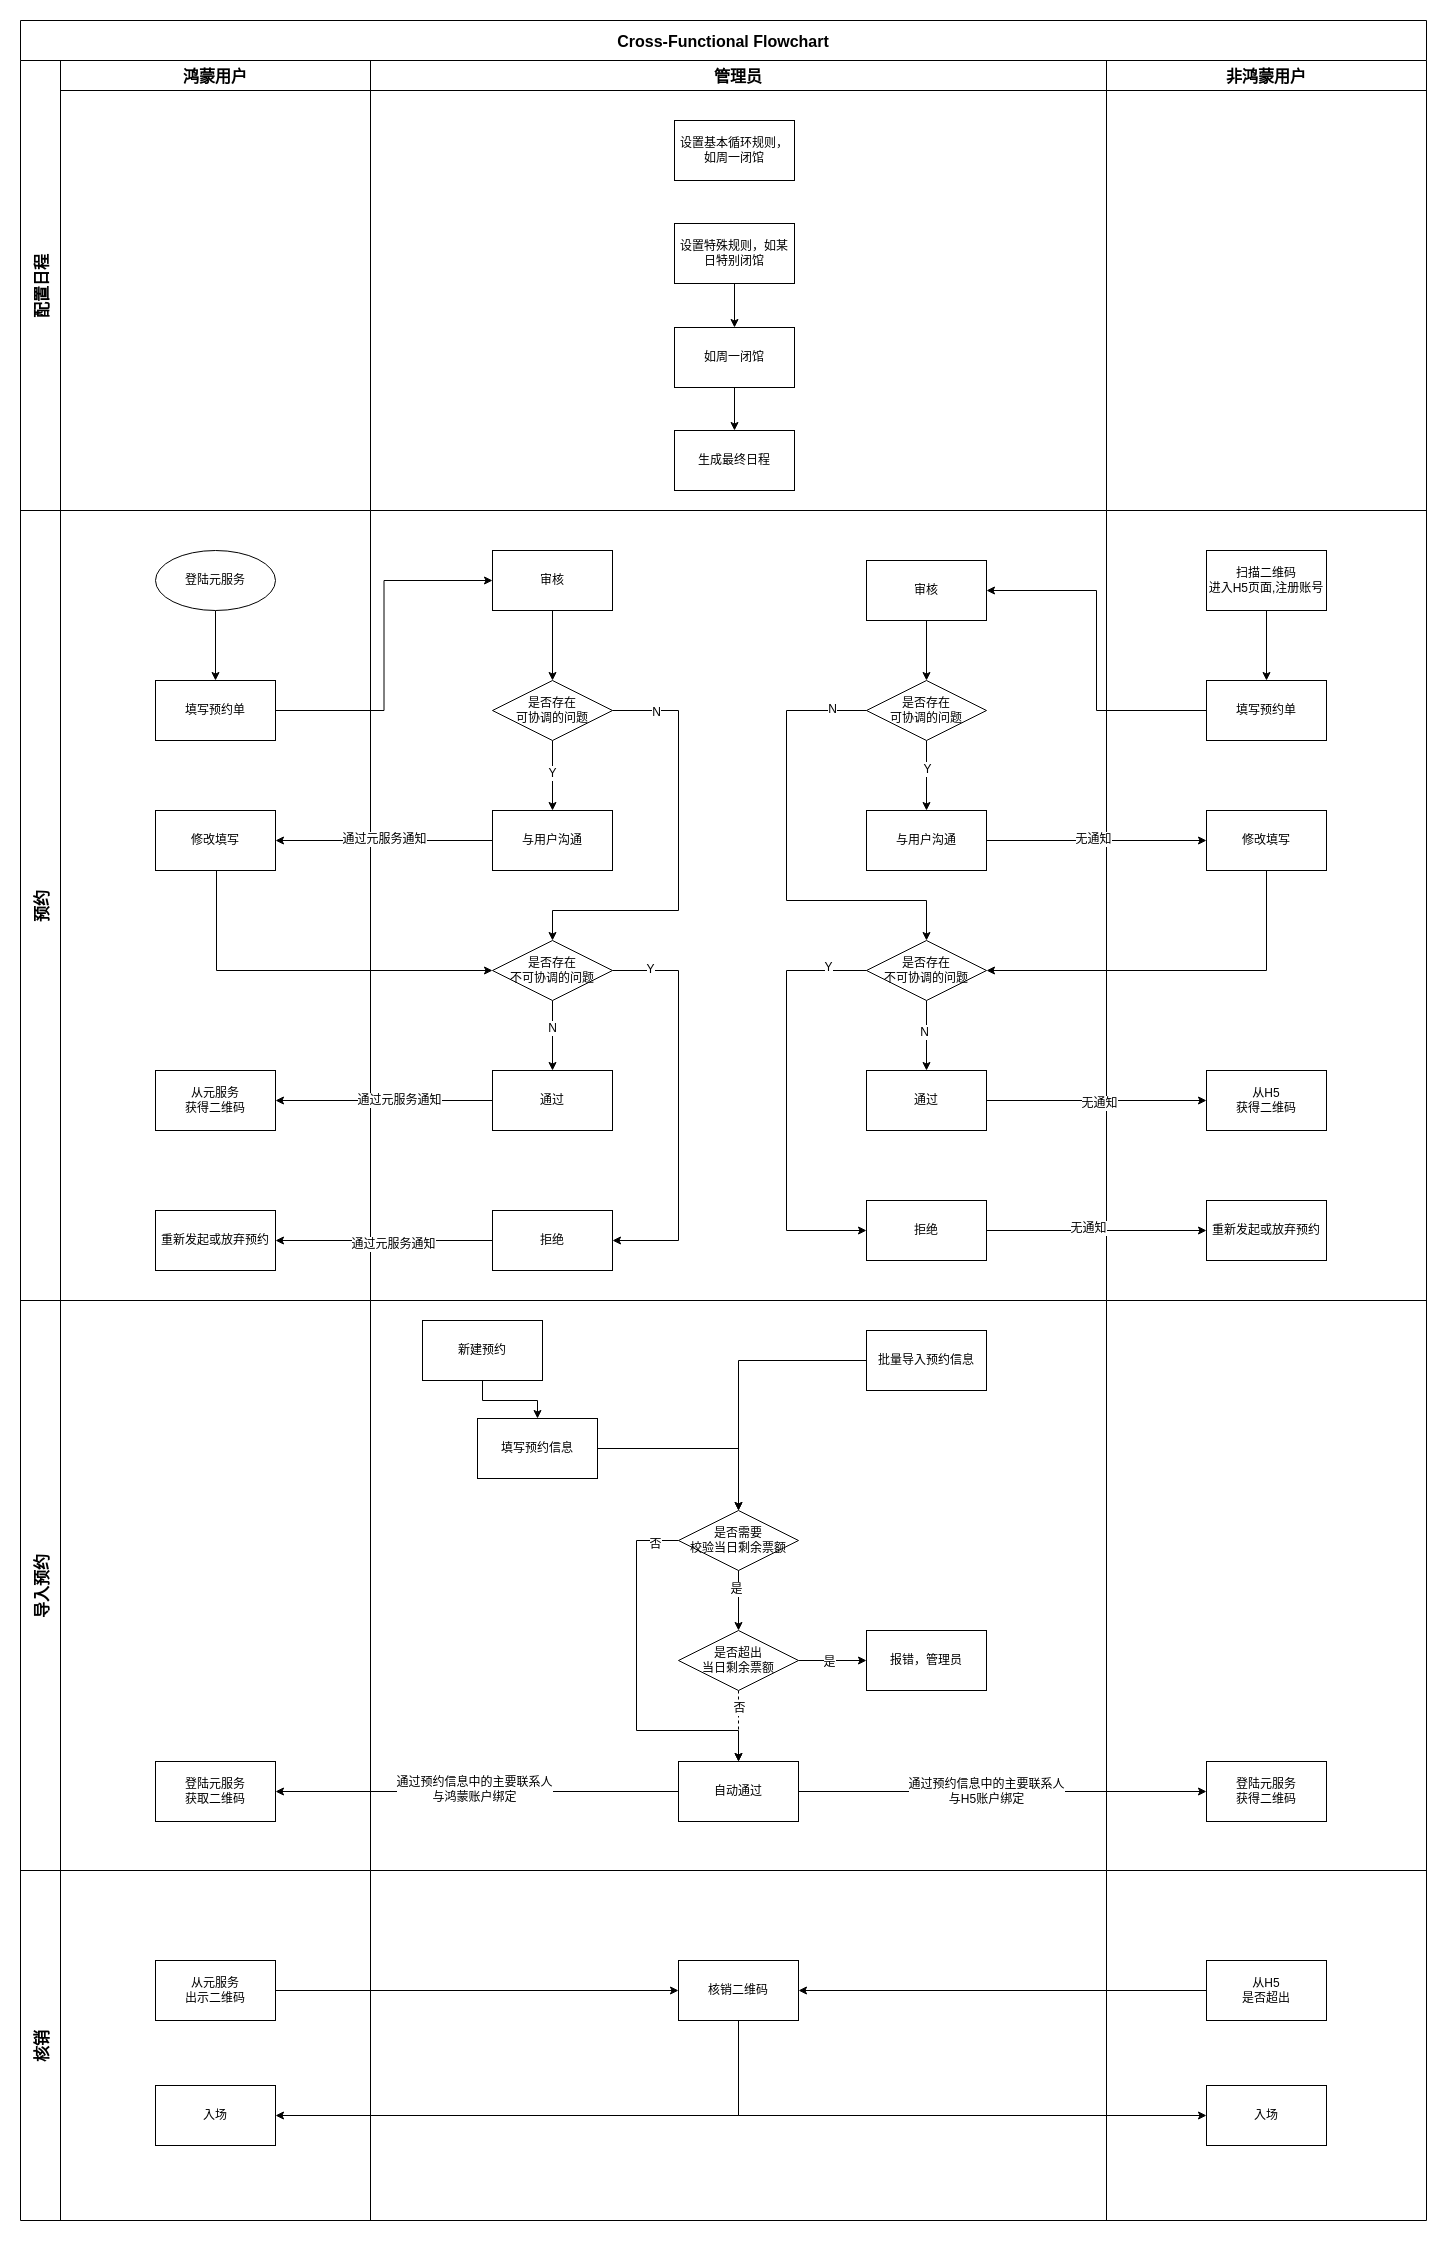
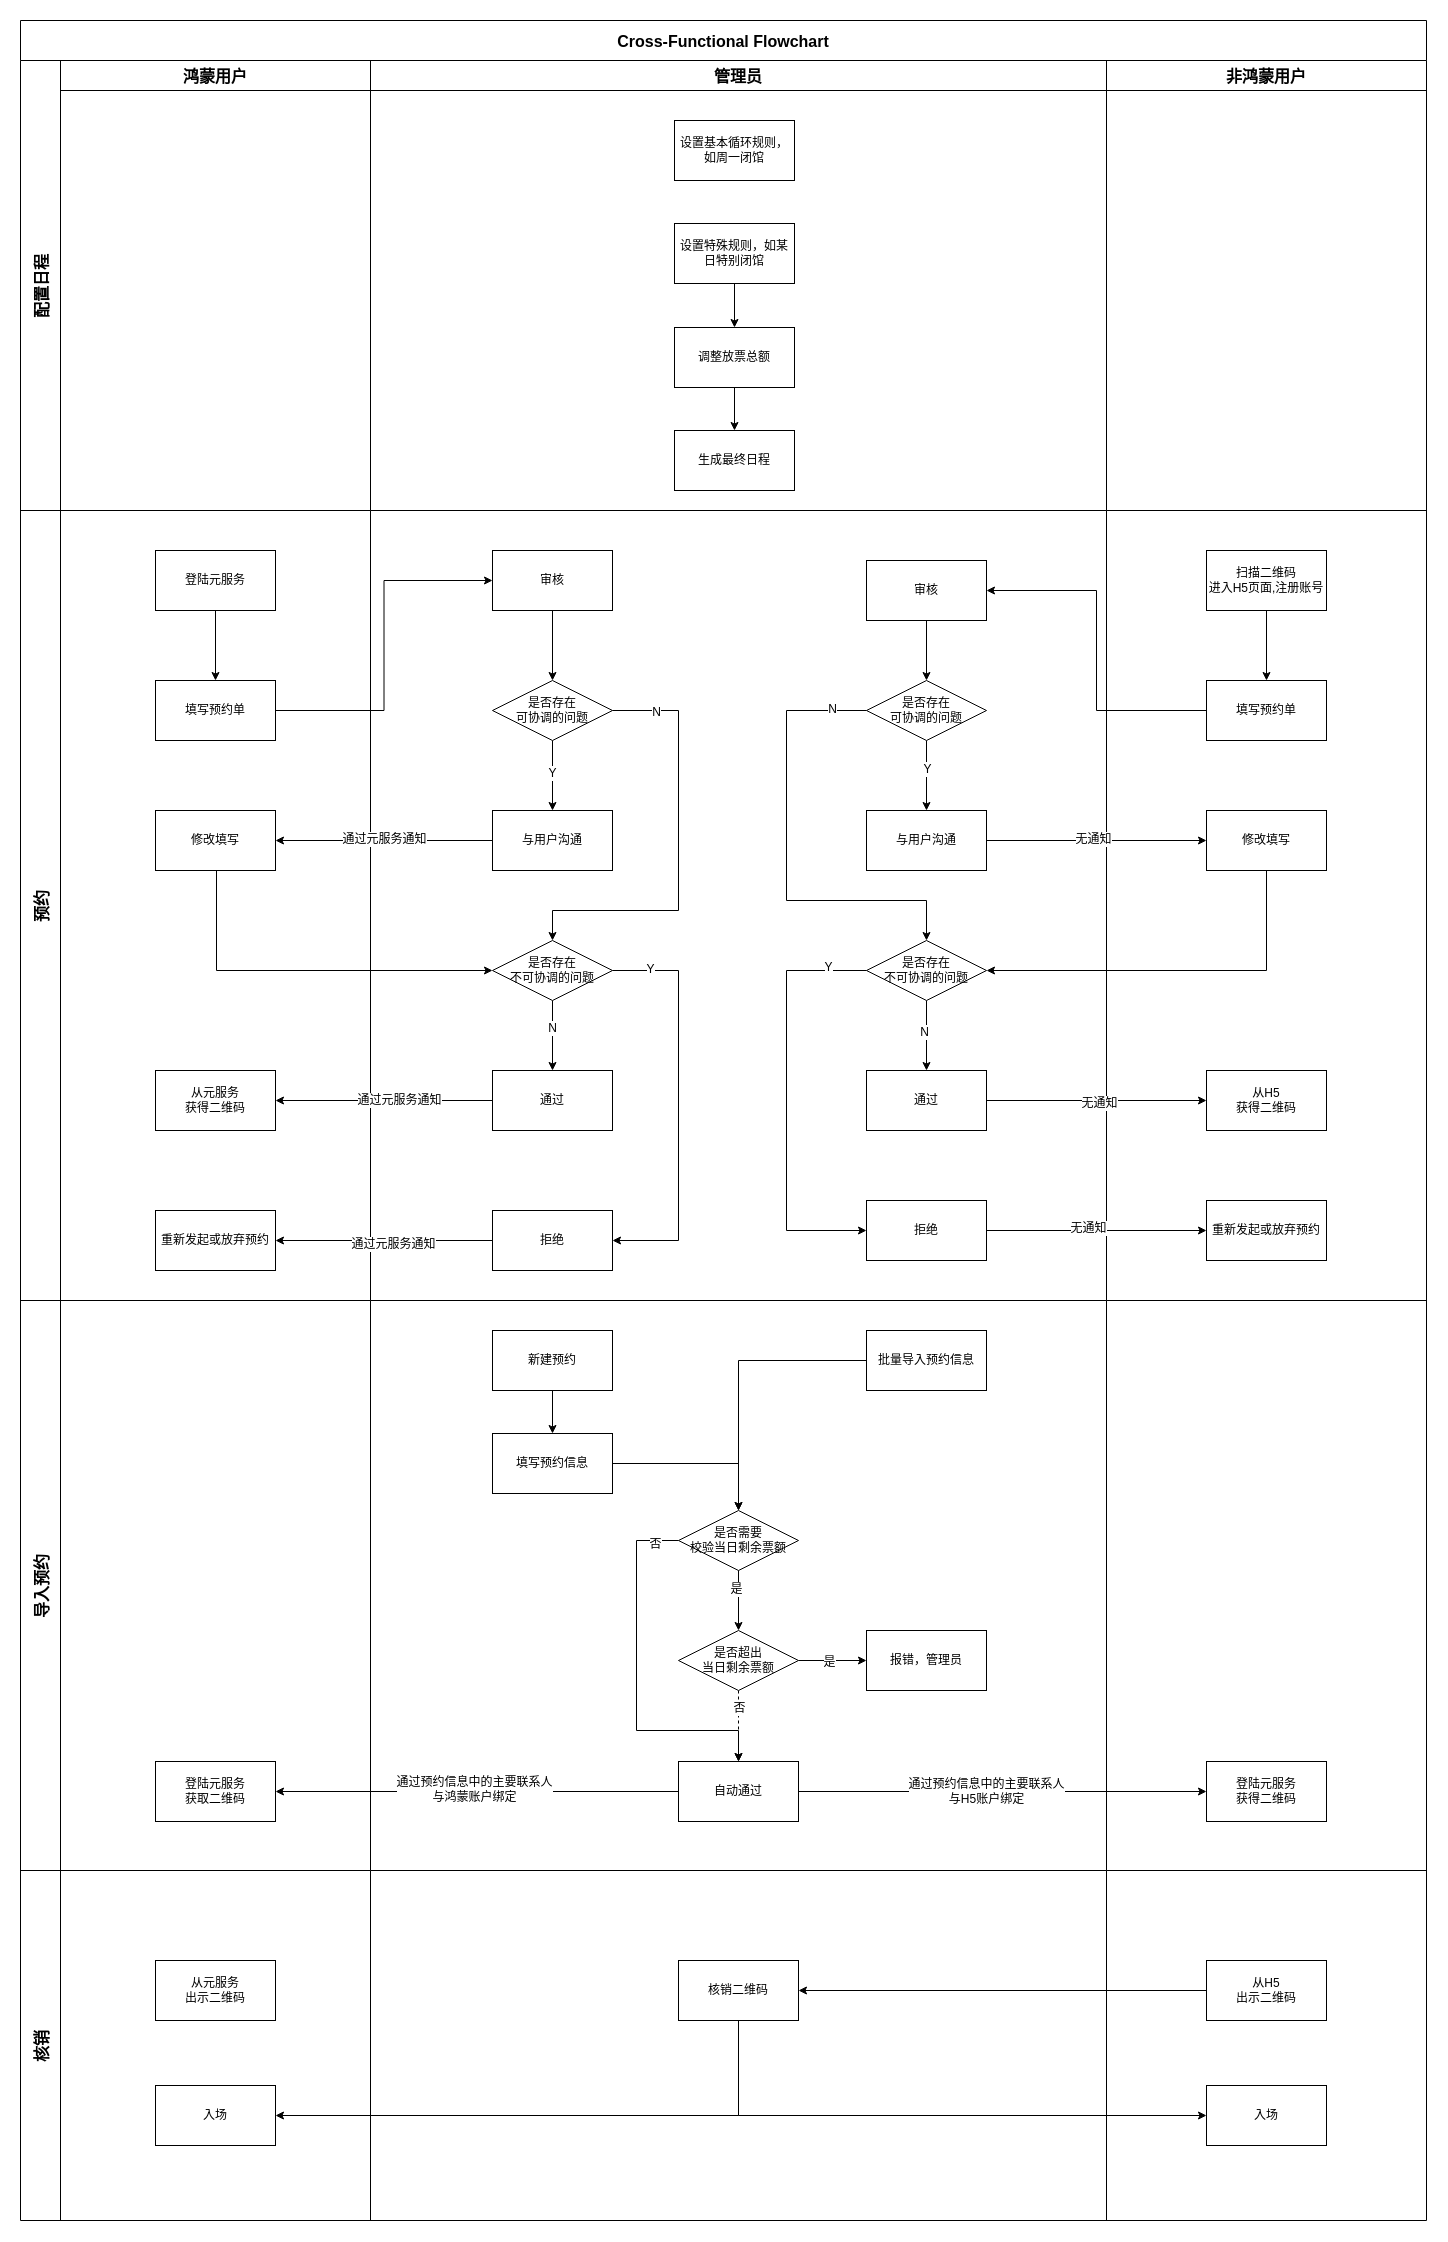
(735, 358) -> (735, 358)
(216, 581) -> (216, 581)
(483, 1351) -> (553, 1361)
(538, 1449) -> (553, 1464)
(474, 1991) -> none
(1267, 1991) -> (1267, 1991)
